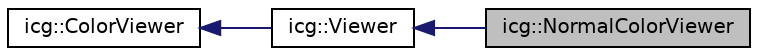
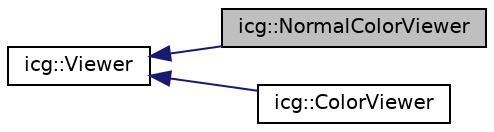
(246, 28) -> (214, 85)
